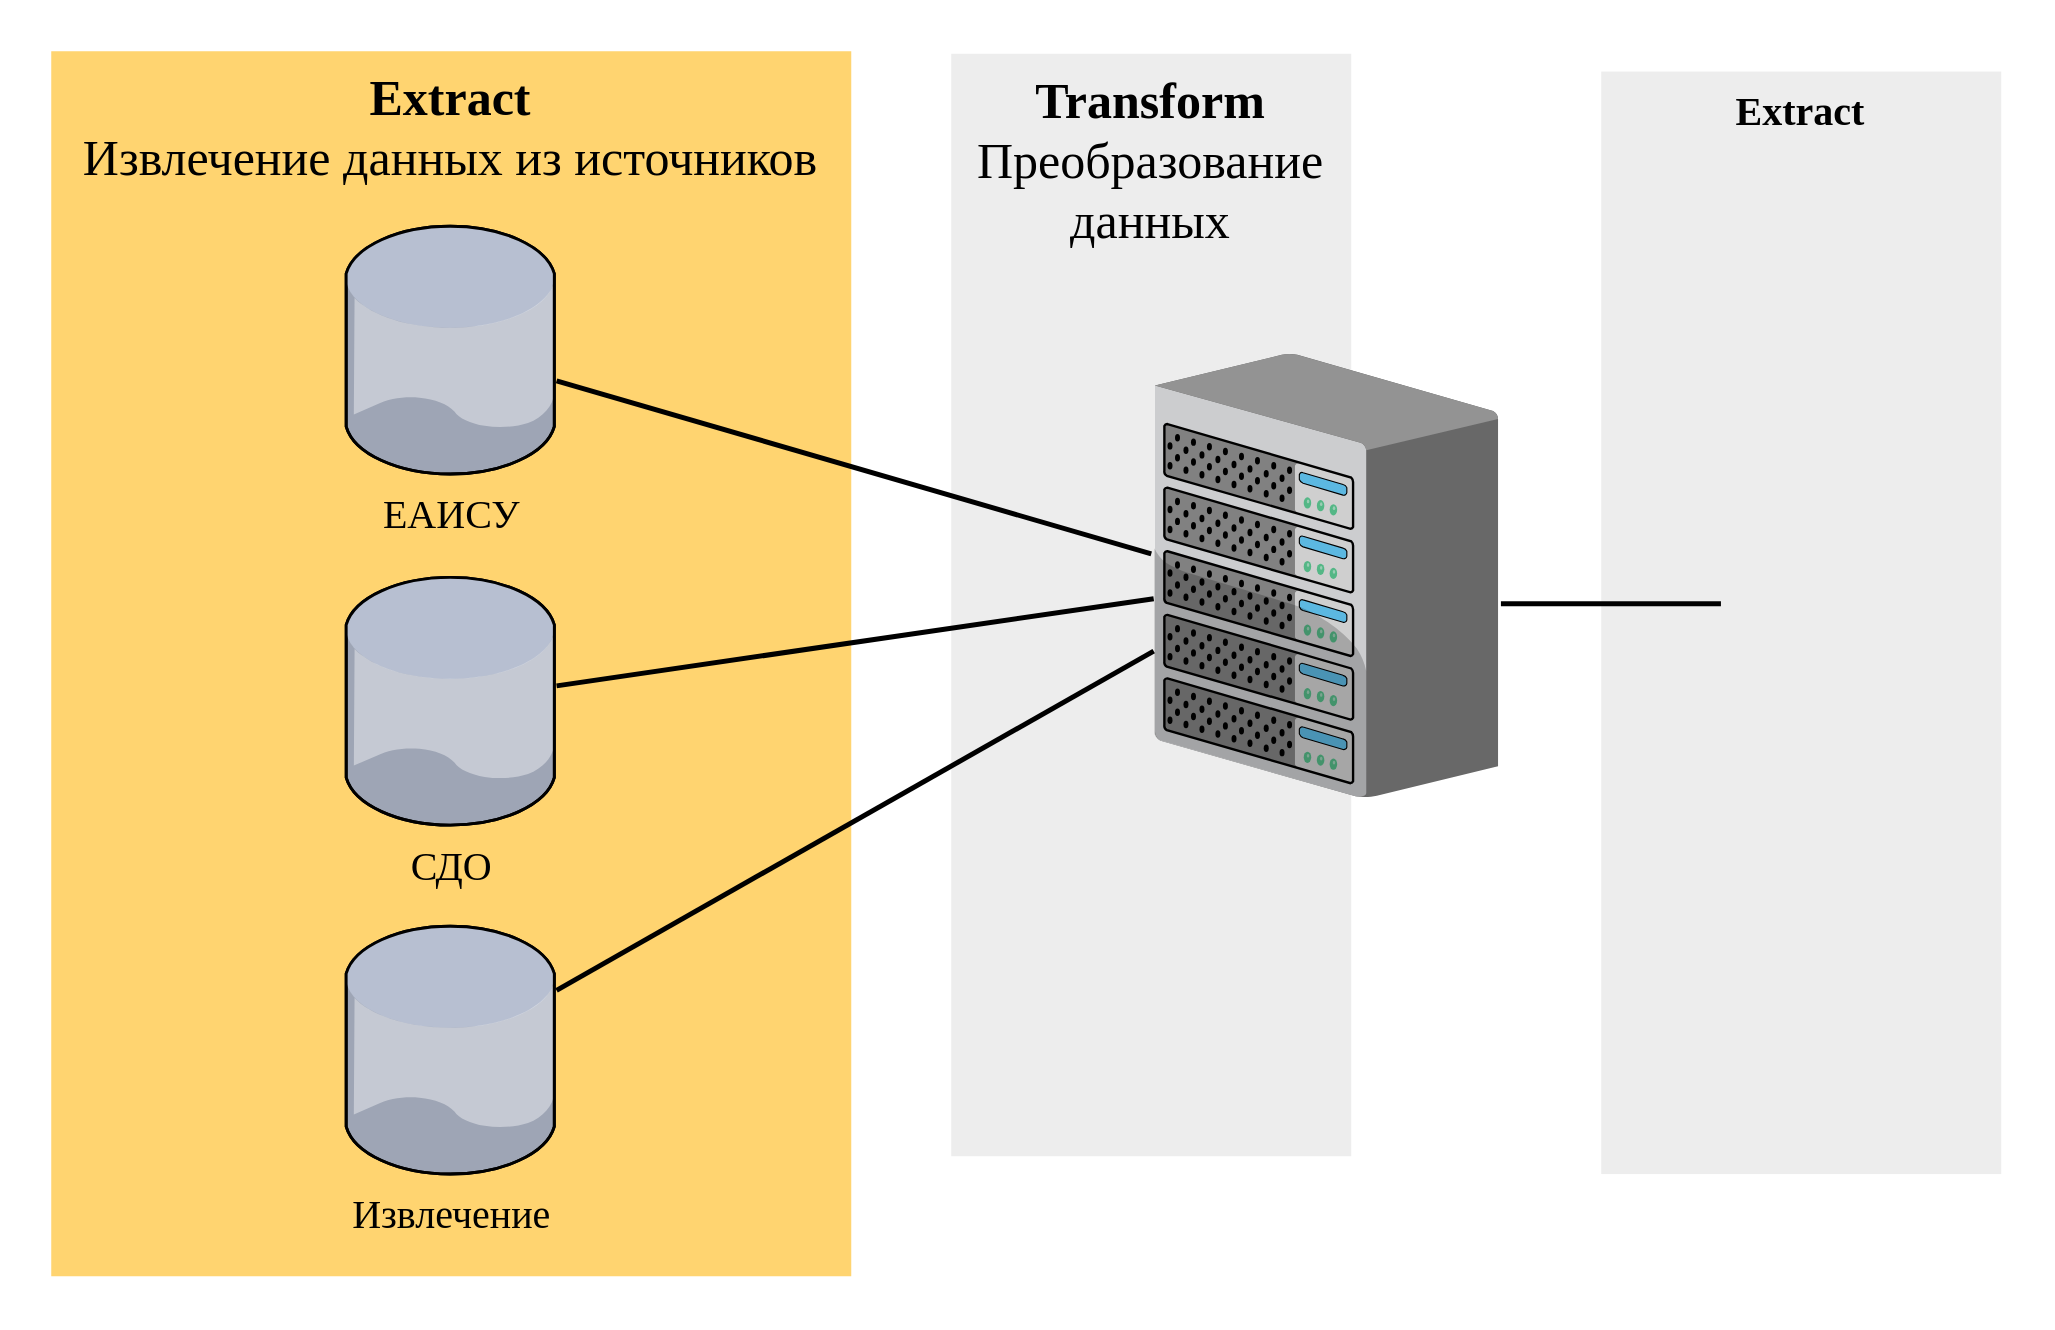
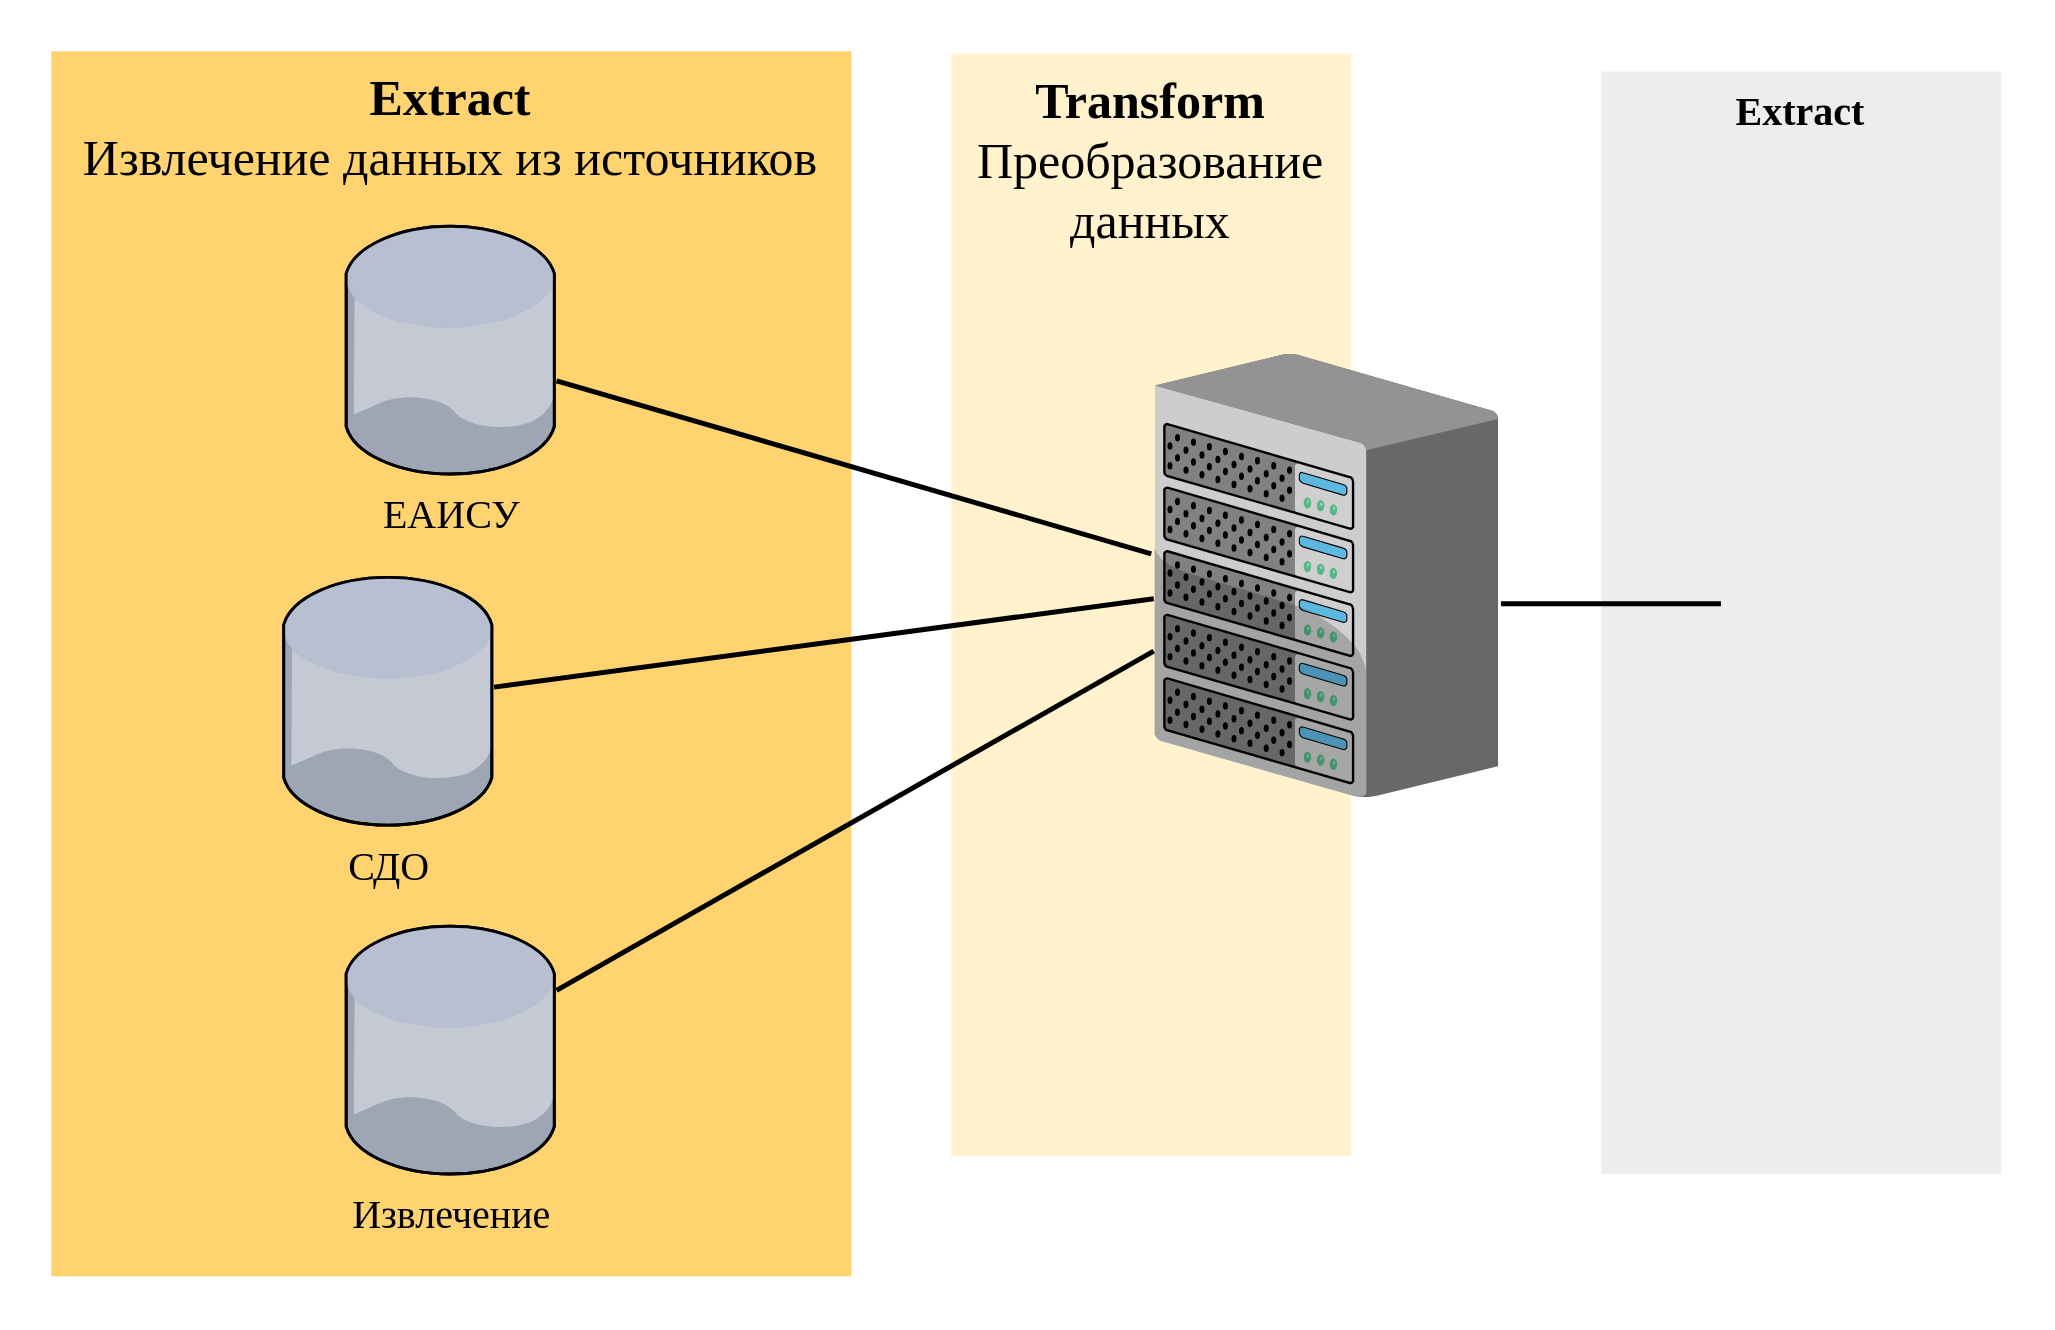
(1151, 605) -> (1151, 605)
(451, 701) -> (389, 701)
